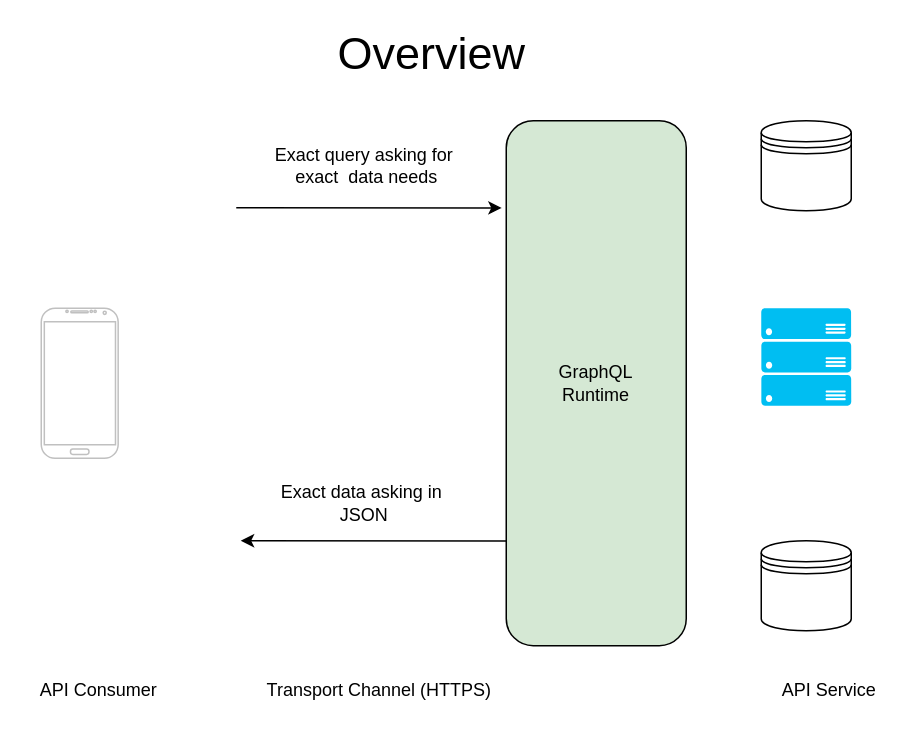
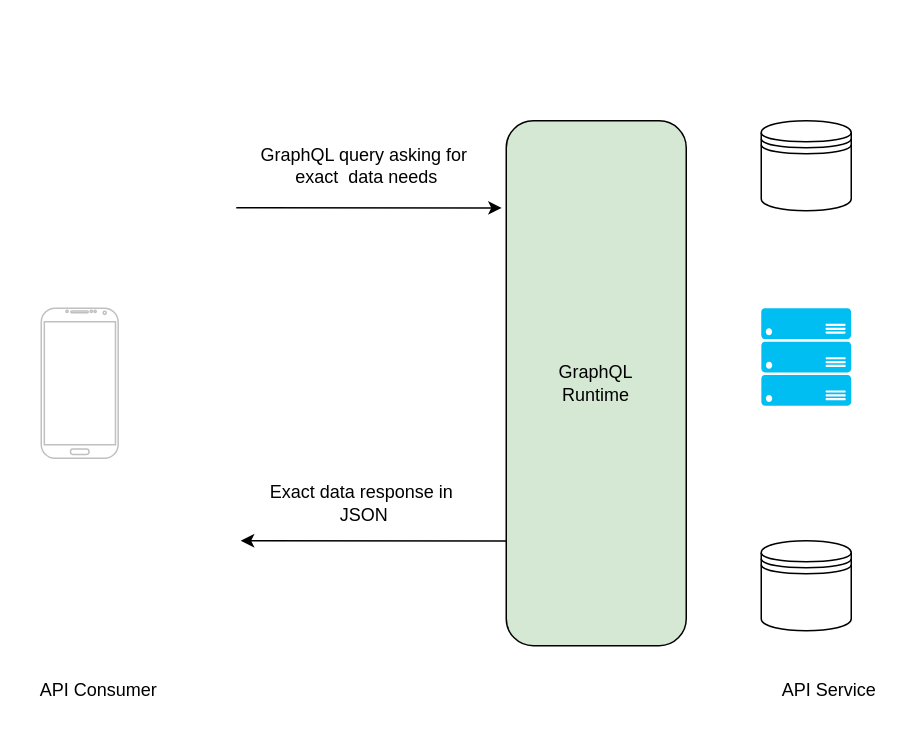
(431, 53) -> none
(365, 166) -> (365, 166)
(365, 503) -> (365, 503)
(379, 691) -> none
